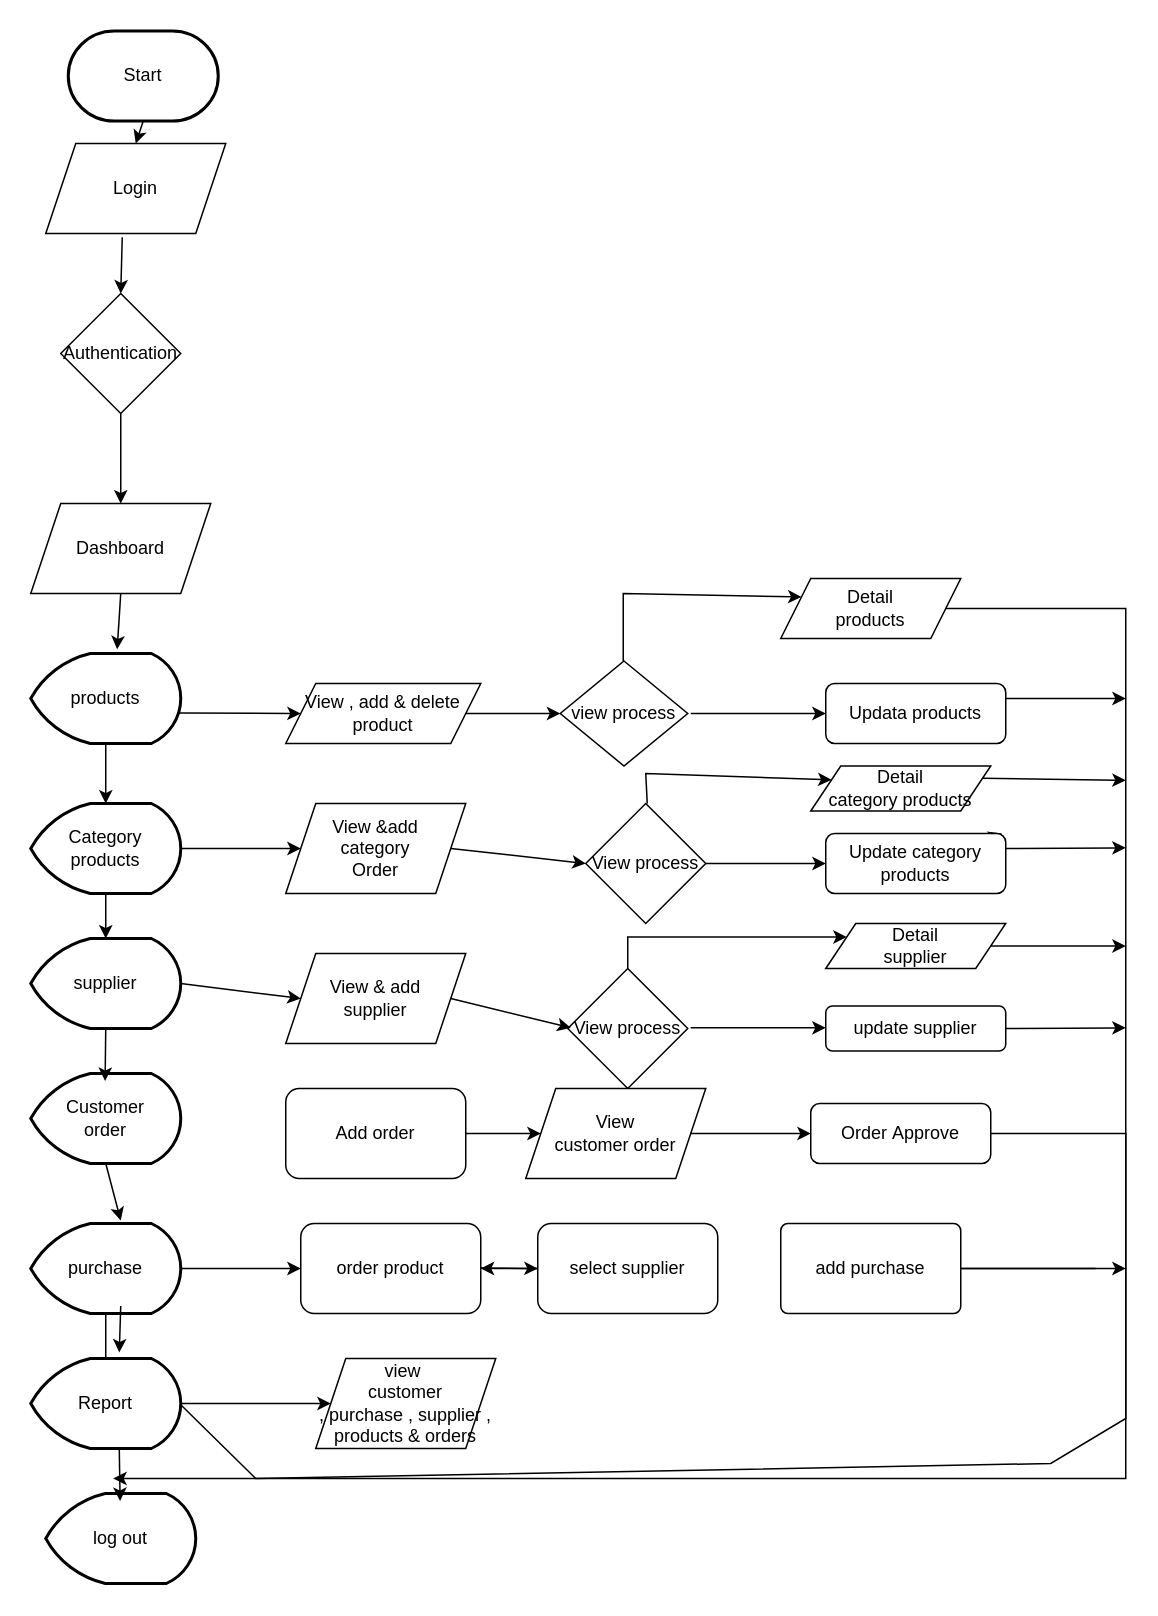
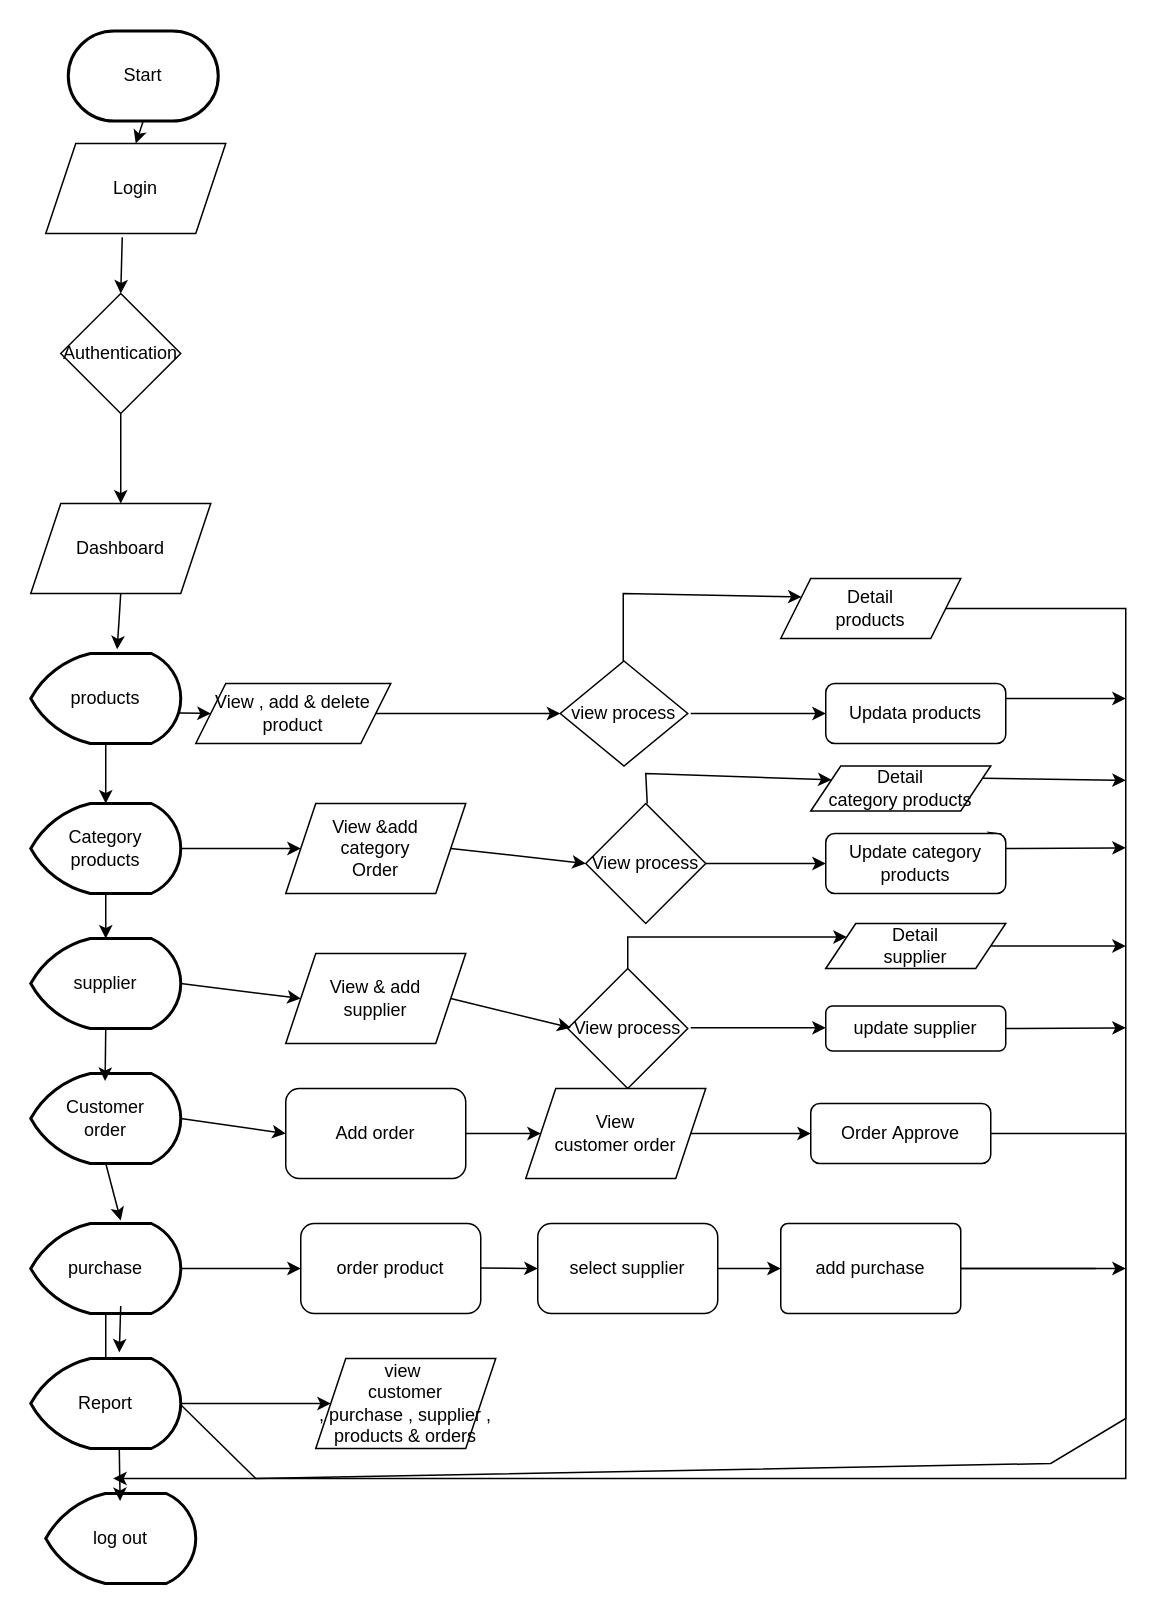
(383, 713) -> (293, 713)
none -> (229, 1125)
(536, 1268) -> (744, 1268)
